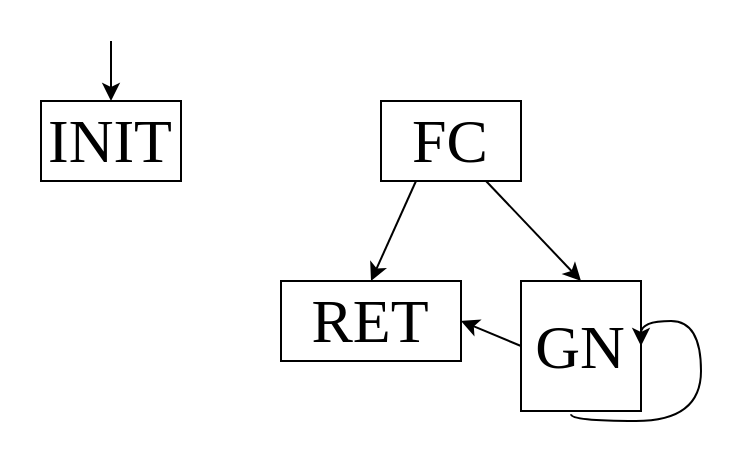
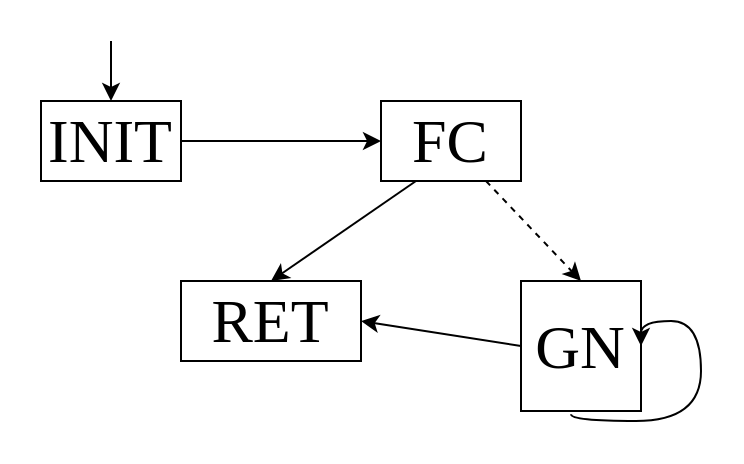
none -> (274, 141)
(528, 225) -> (528, 225)
(371, 321) -> (271, 321)
